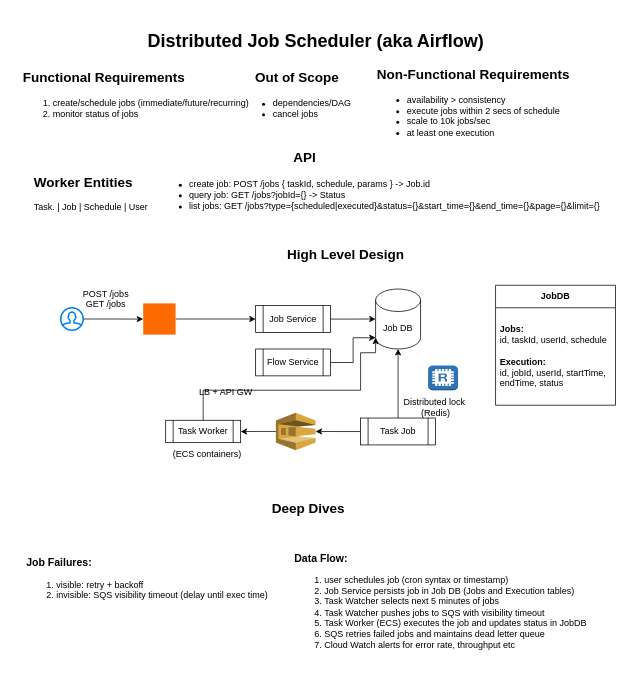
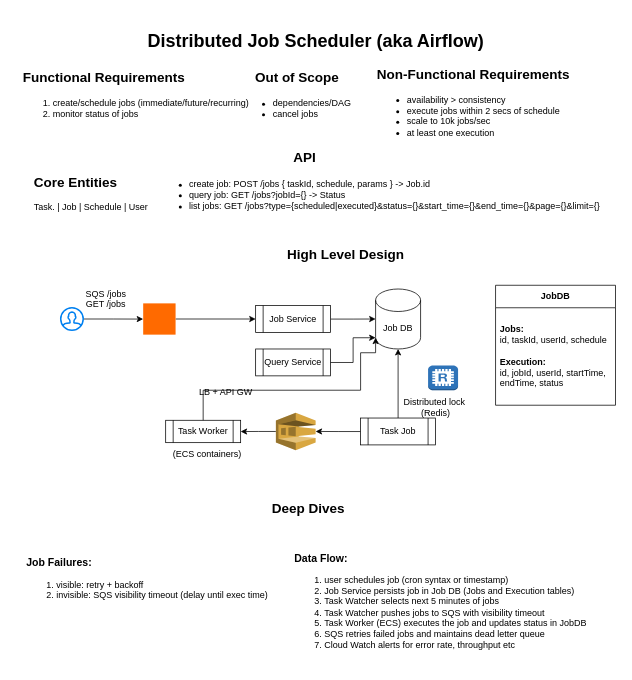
(91, 188) -> (91, 188)
(106, 294) -> (106, 294)
(293, 363) -> (293, 363)
